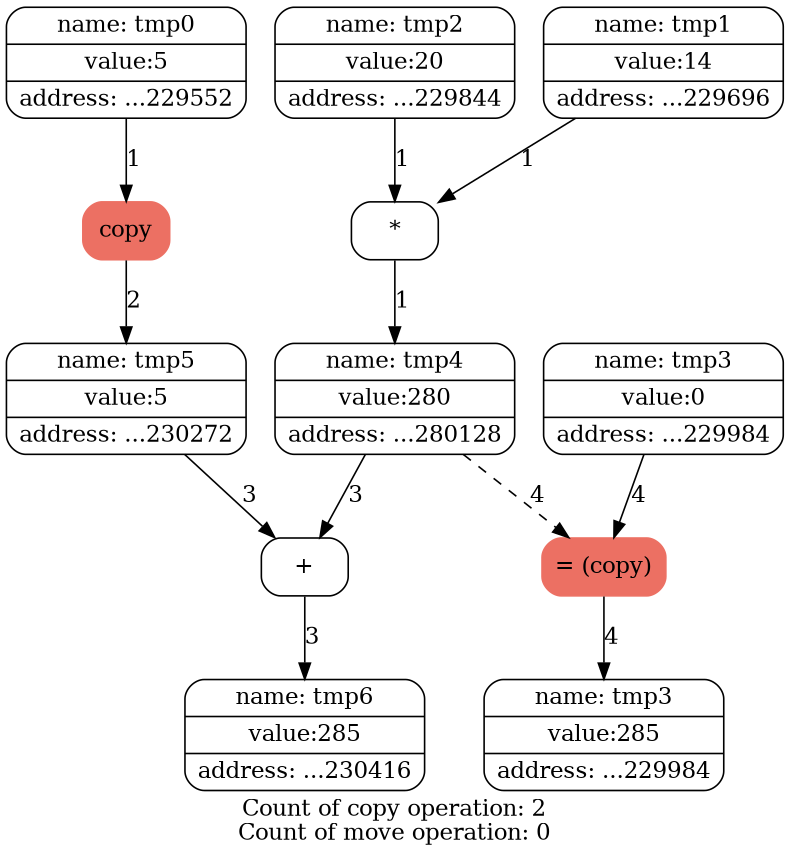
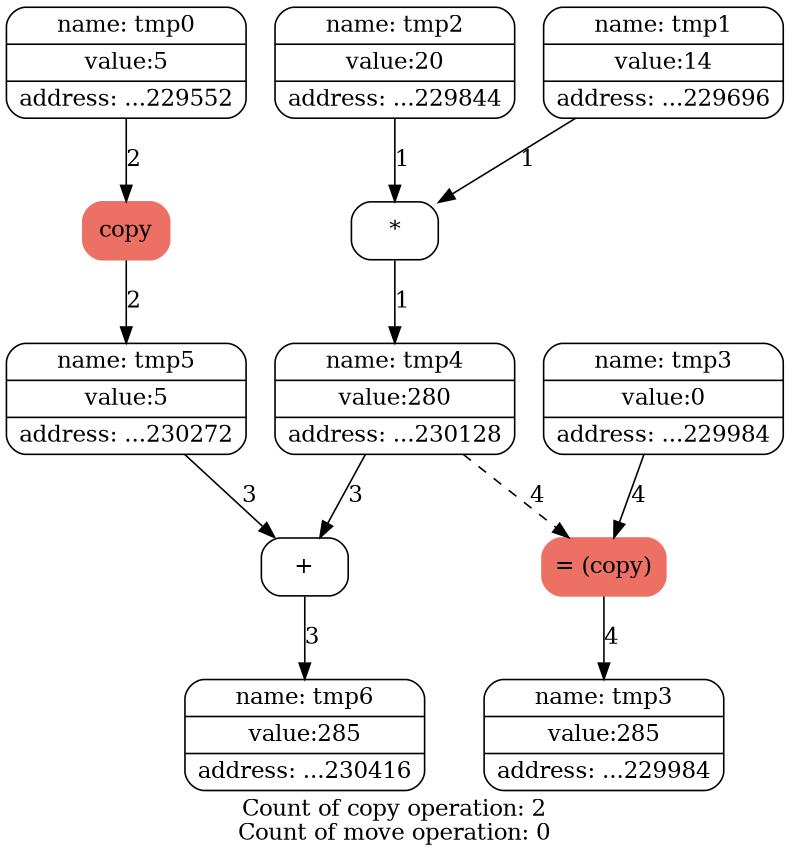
(134, 160) -> (134, 160)
(395, 435) -> (395, 435)
